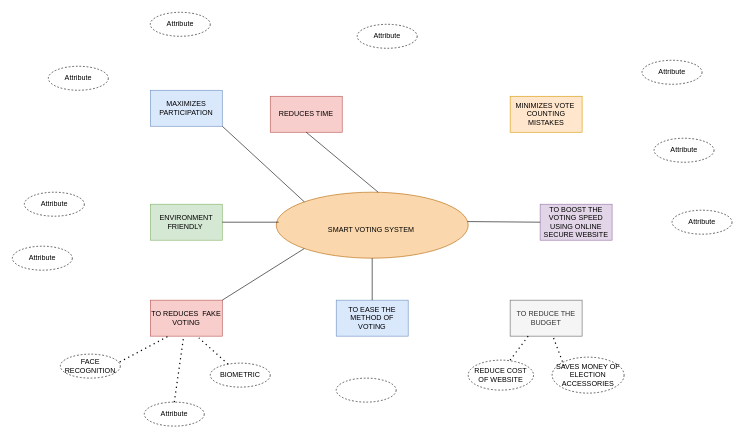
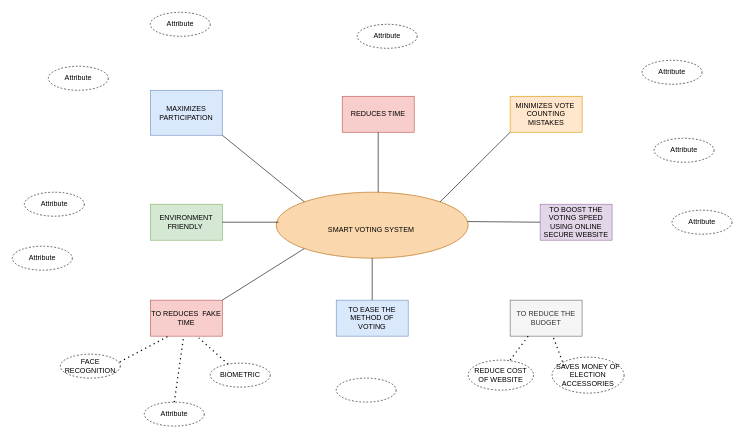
(186, 108) -> (186, 113)
(306, 114) -> (378, 114)
none -> (475, 167)
(186, 318) -> (186, 318)
